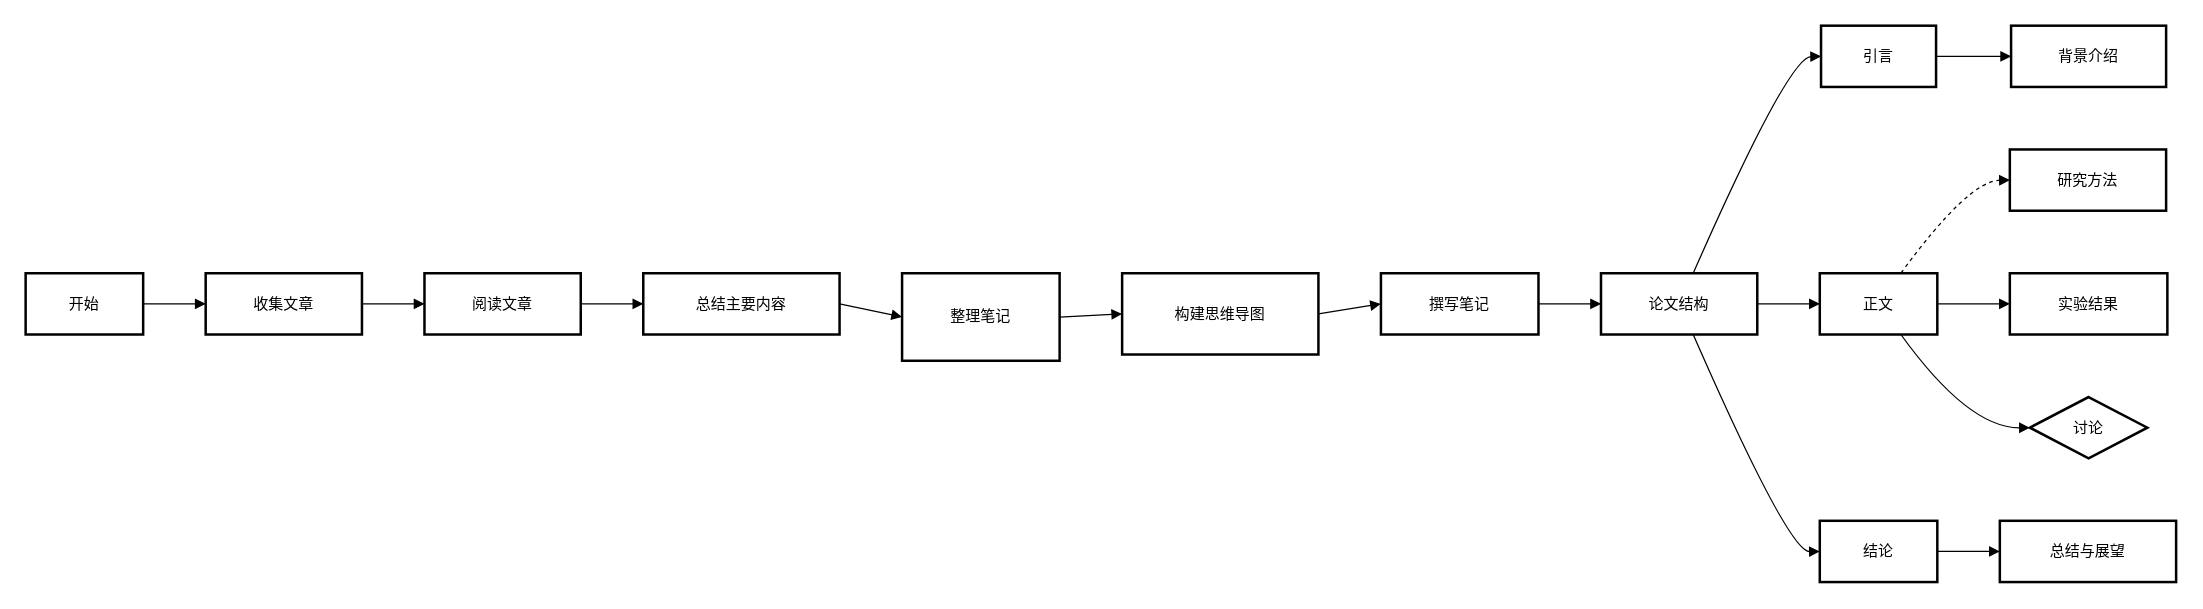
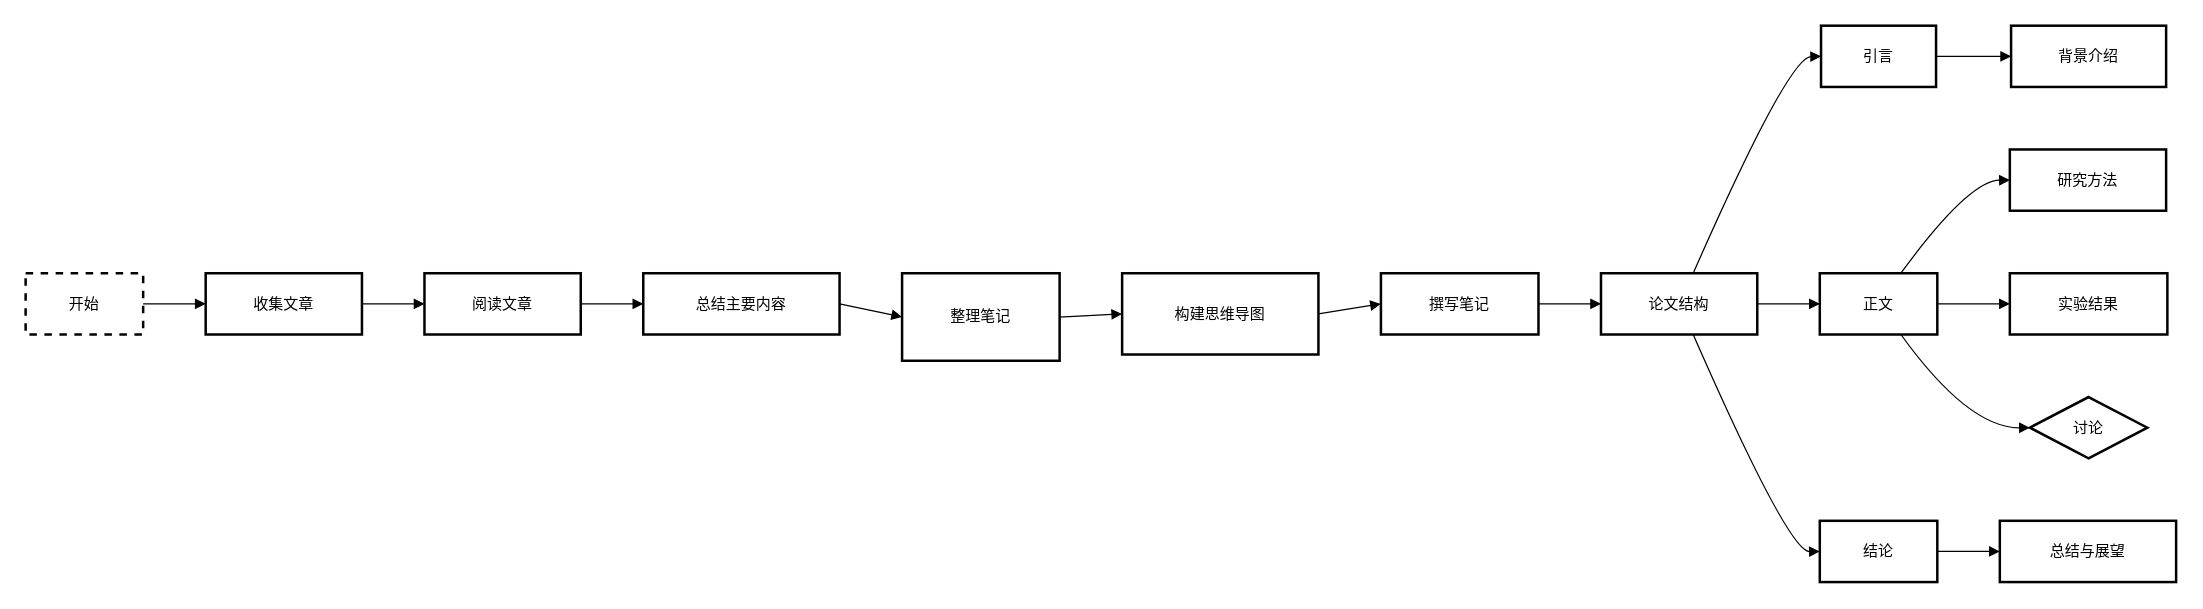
(1943, 221) -> (1943, 221)
(84, 304) -> (84, 304)
